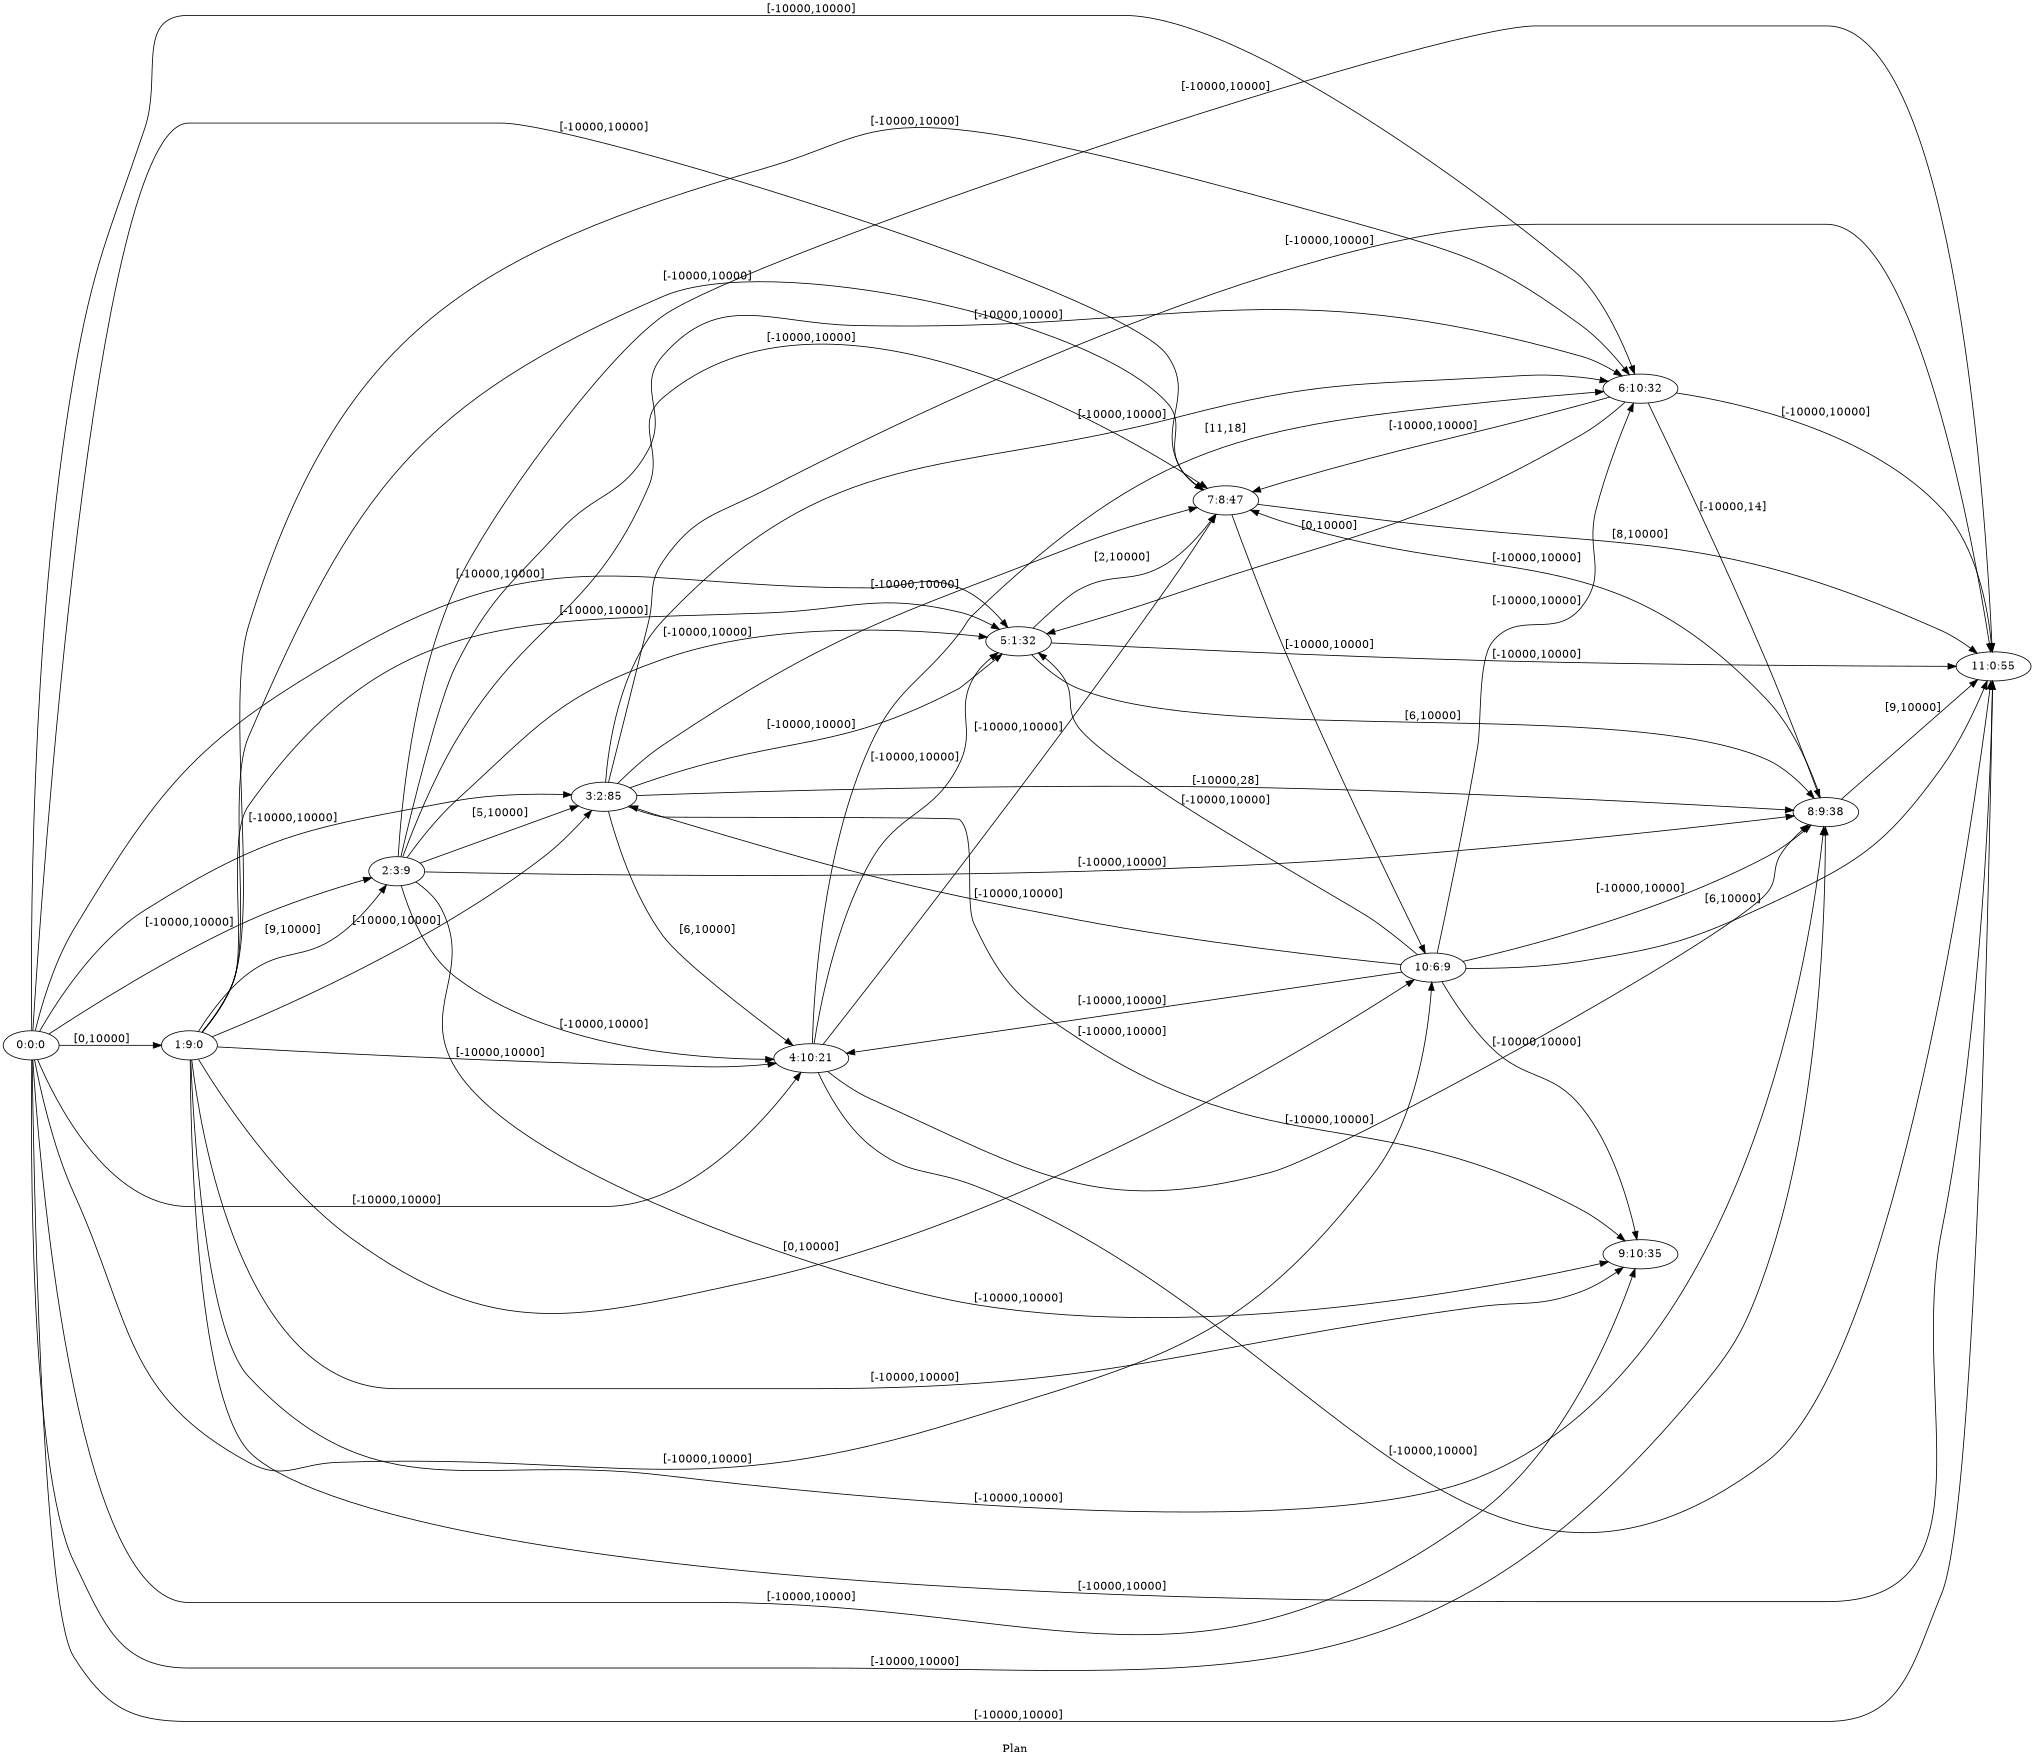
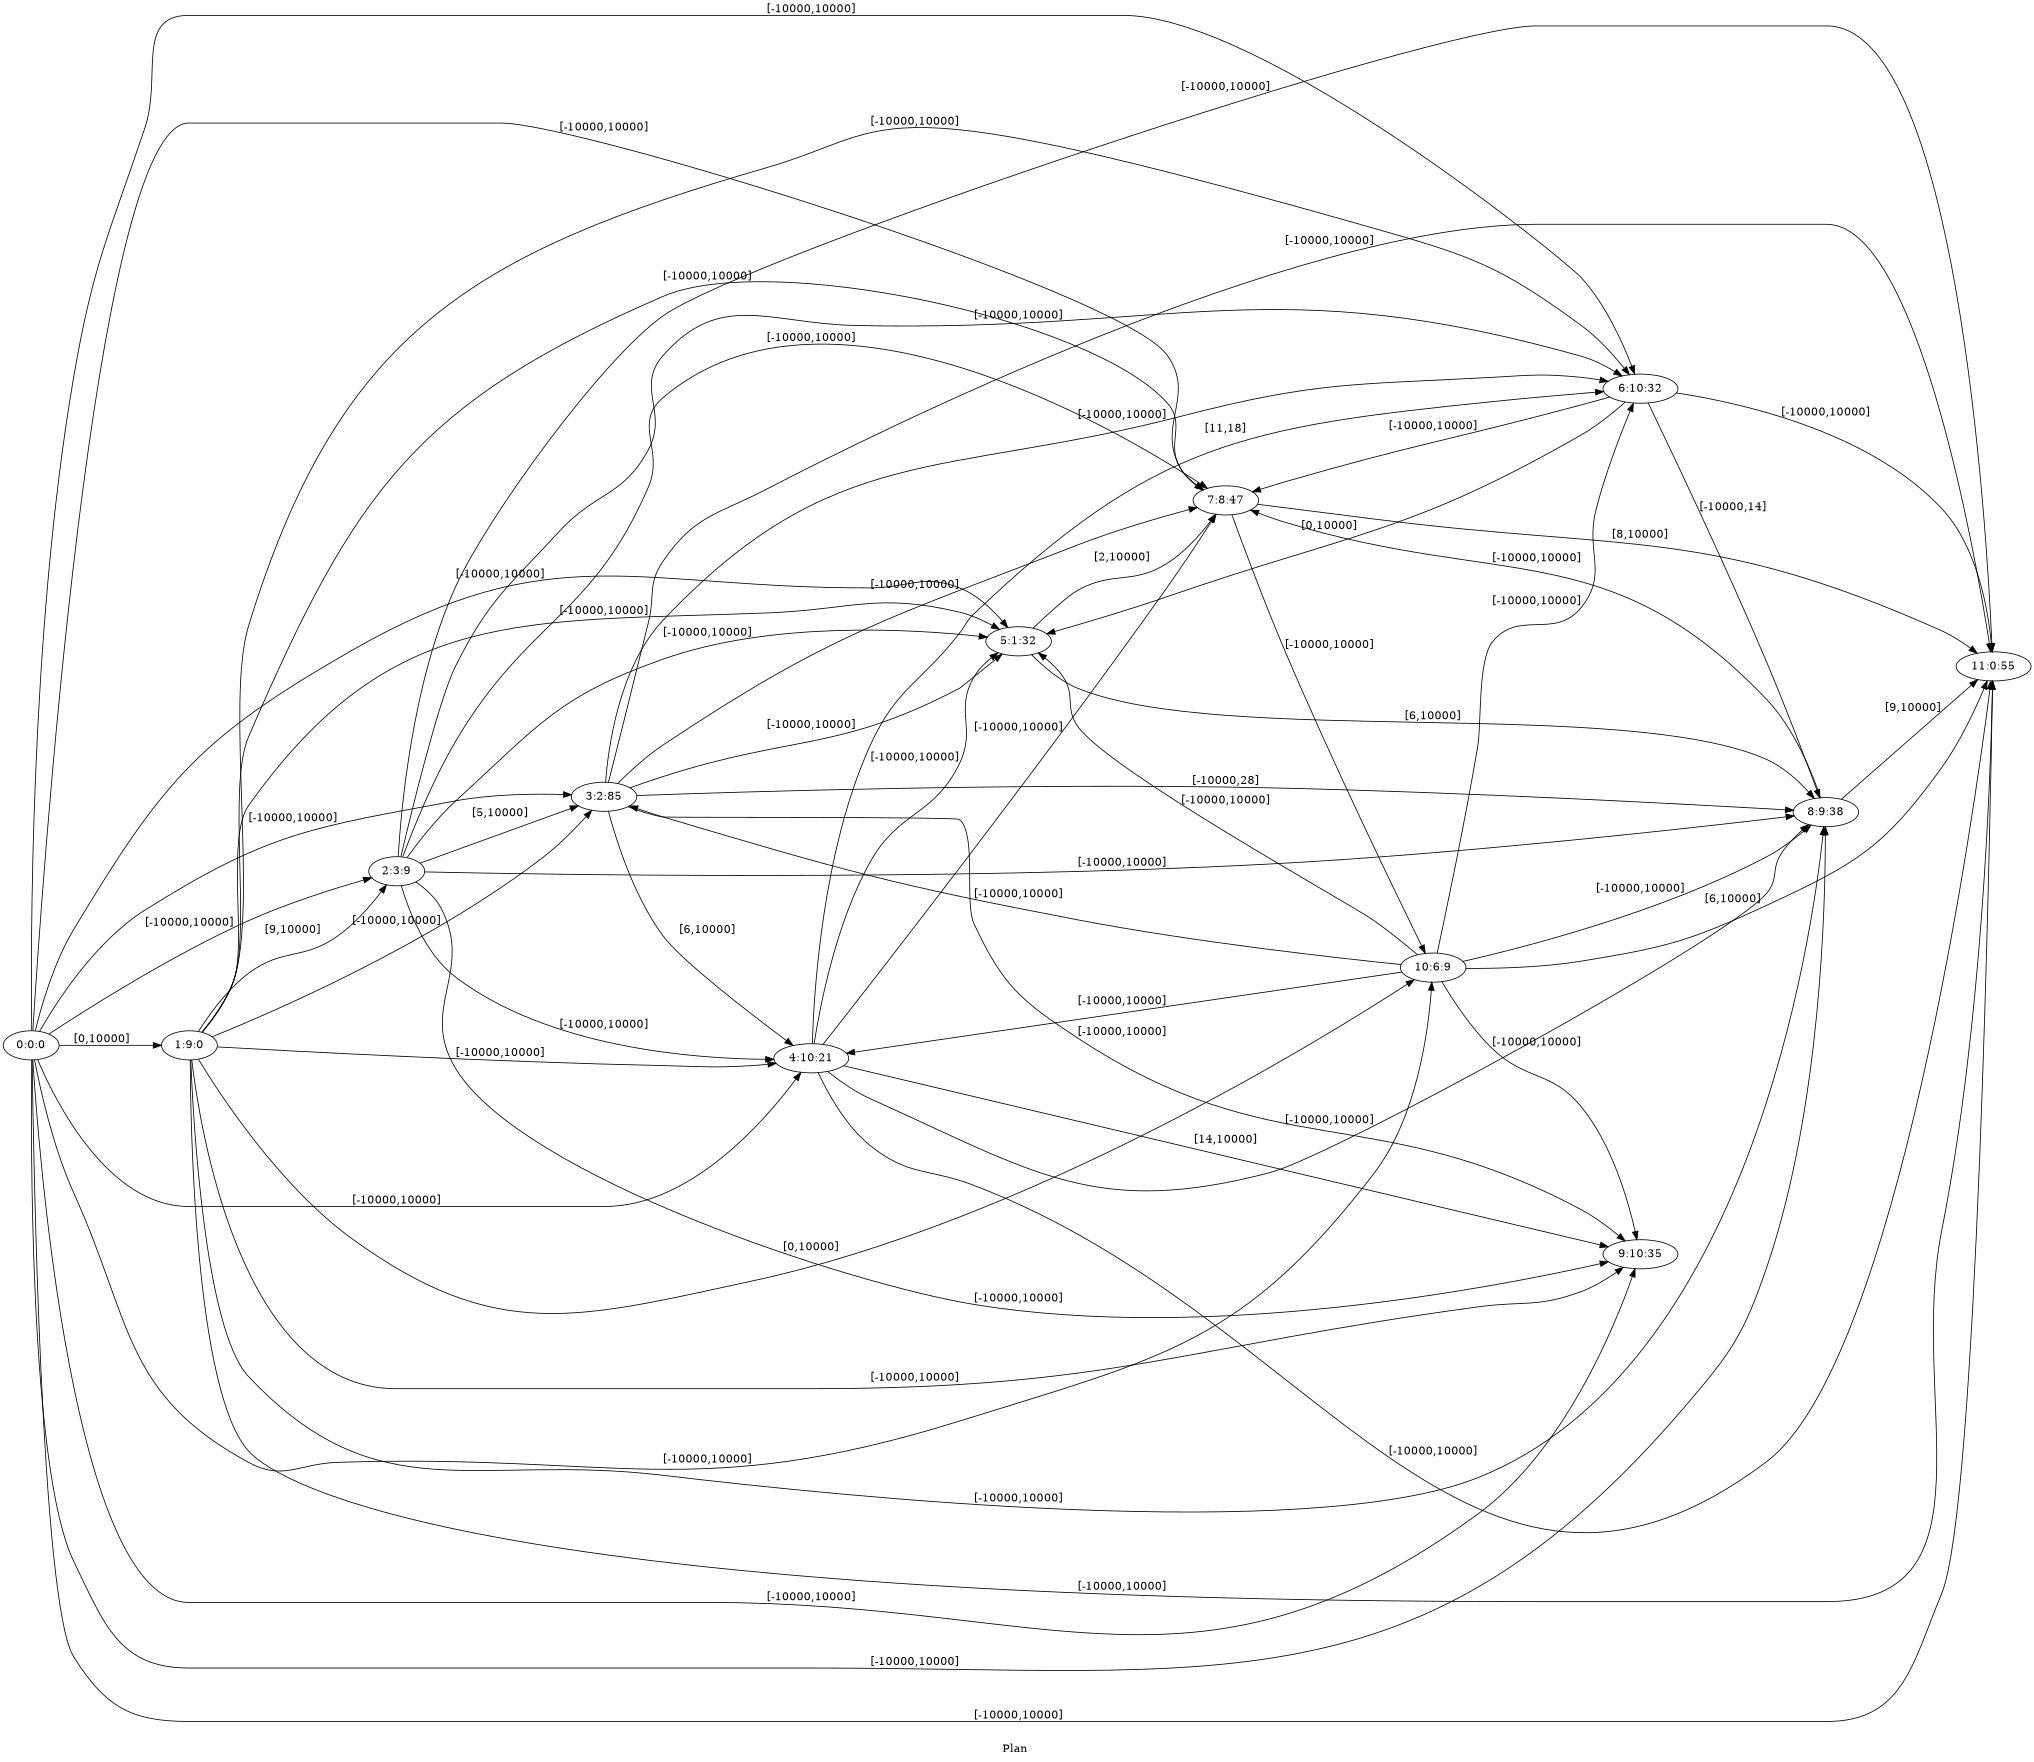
(1499, 661) -> none
none -> (1222, 1155)
